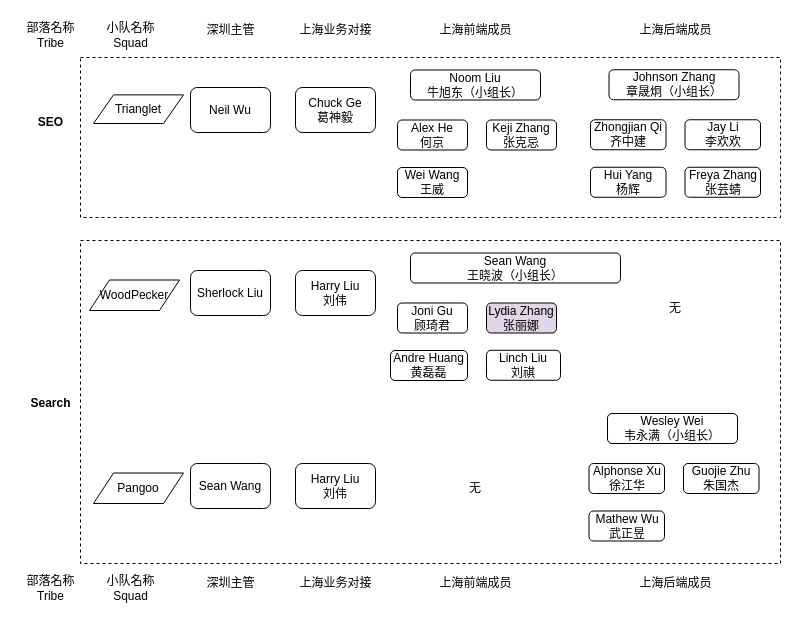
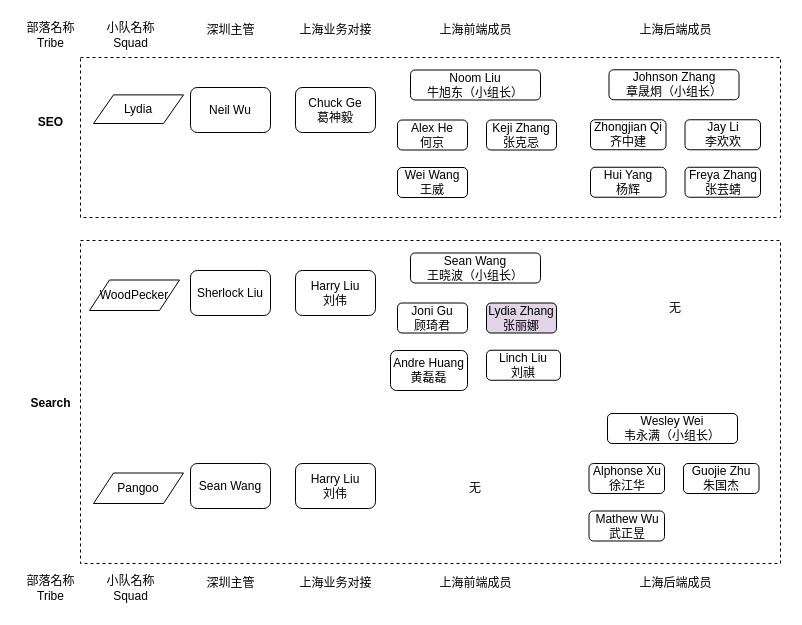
(139, 110) -> (139, 110)
(516, 268) -> (476, 268)
(429, 366) -> (429, 371)
